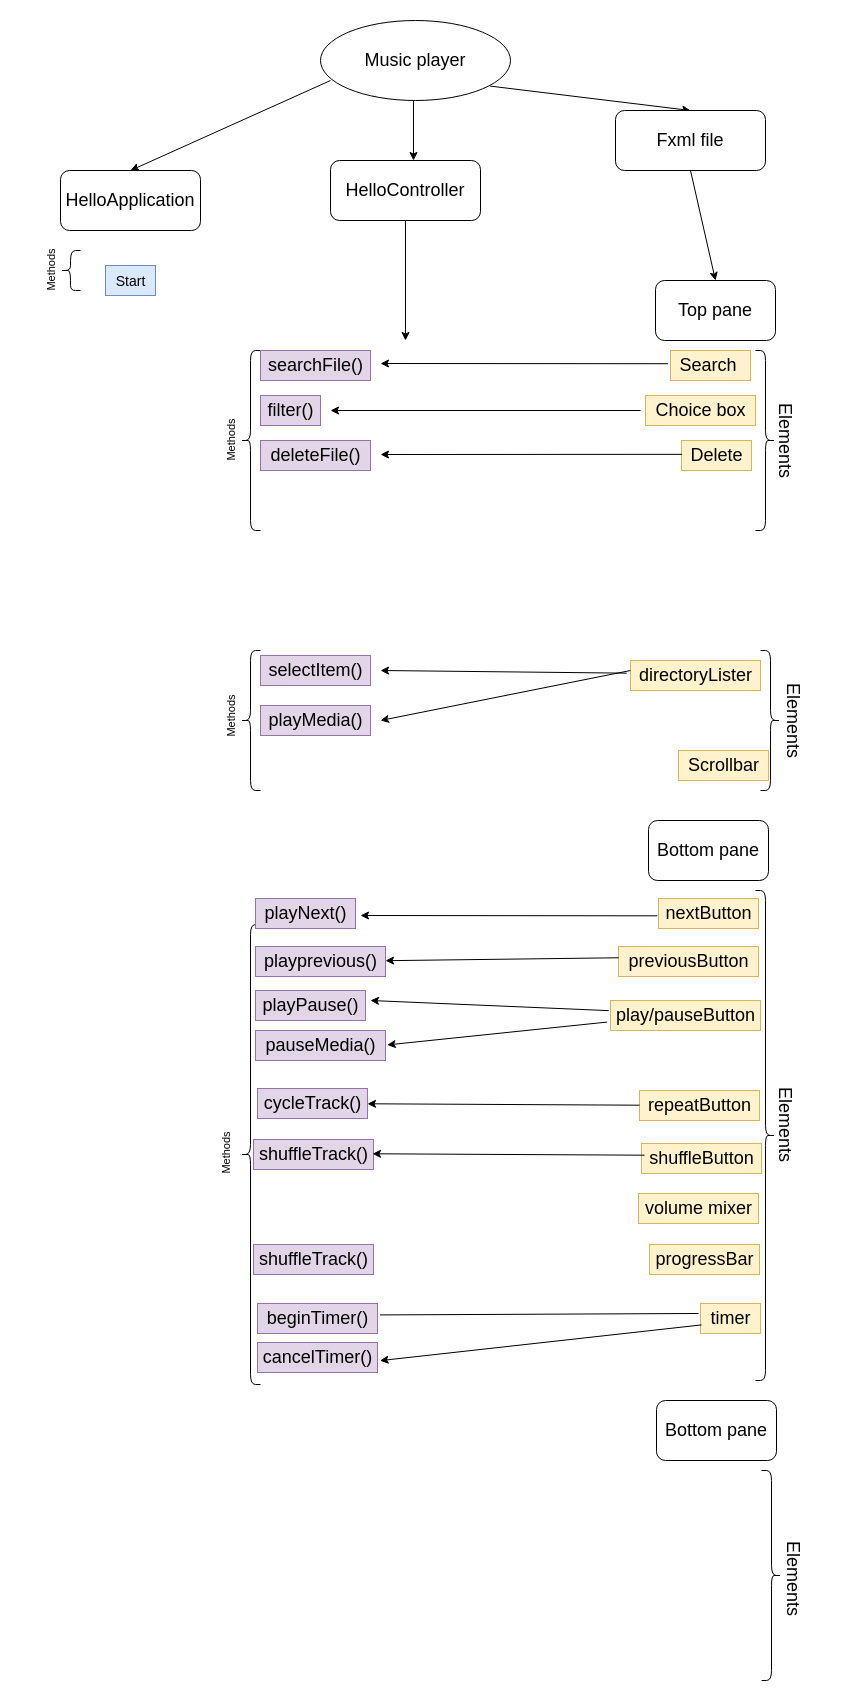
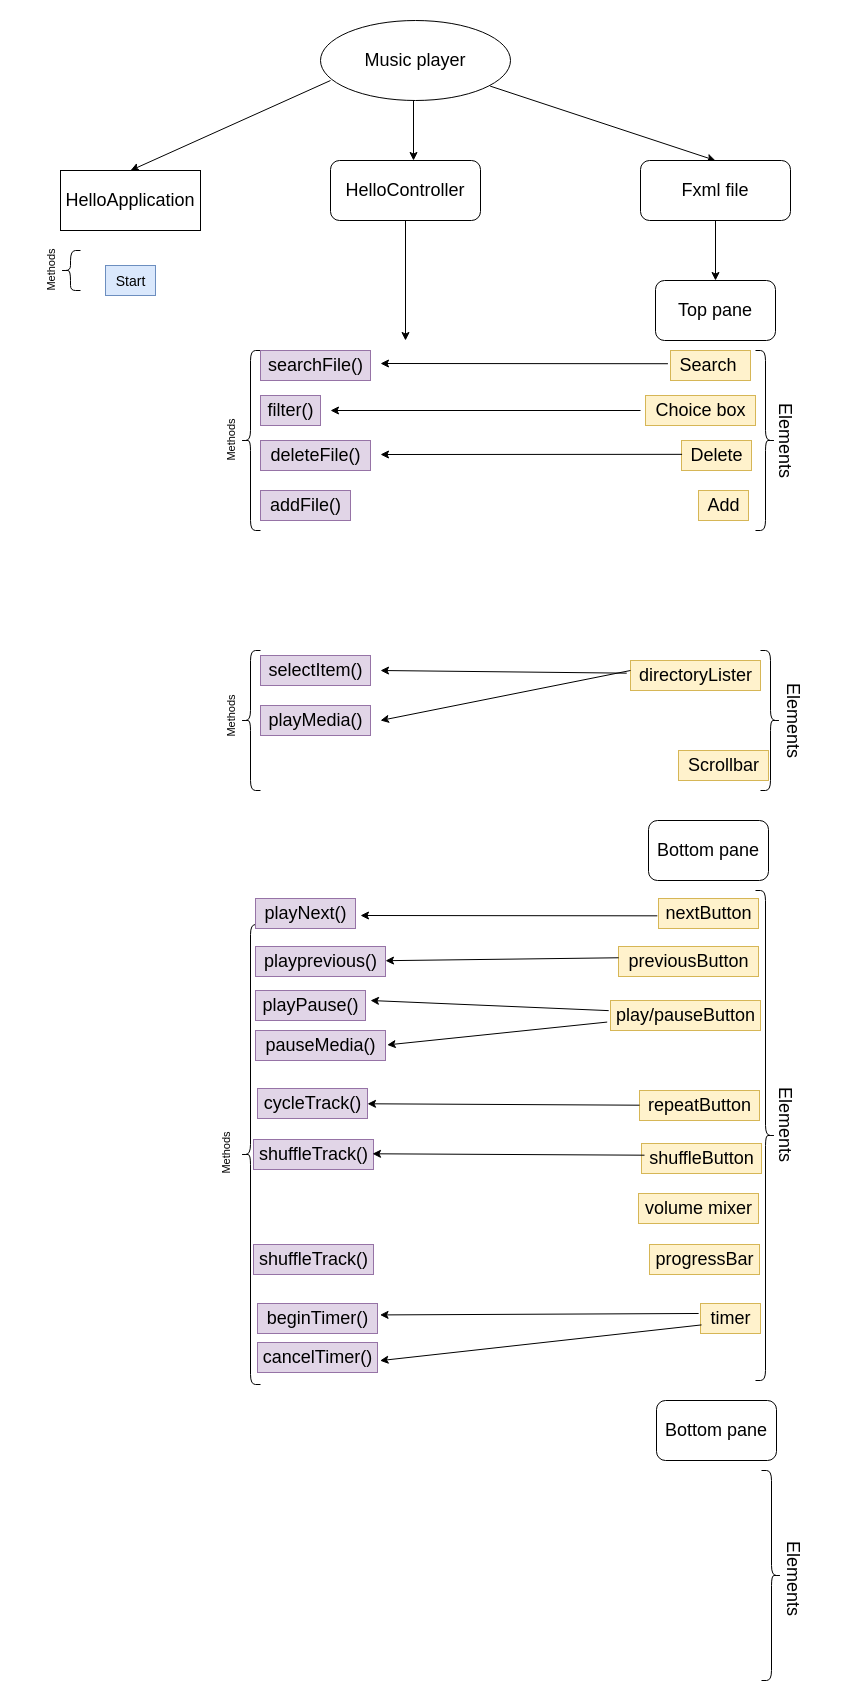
(691, 141) -> (716, 191)
(131, 201) -> (131, 201)
none -> (306, 506)
none -> (724, 506)
(385, 1315) -> (388, 1315)
